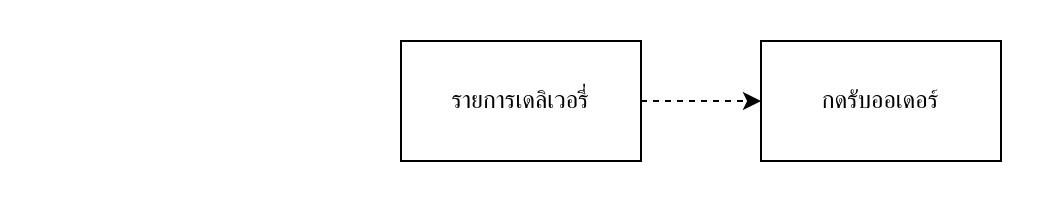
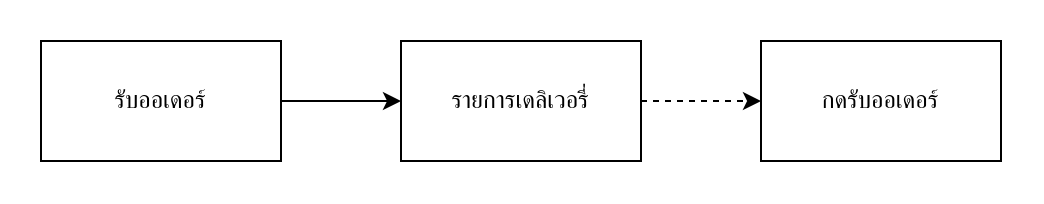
none -> (161, 101)
none -> (334, 101)
